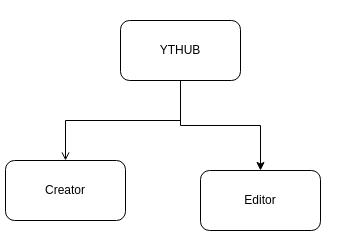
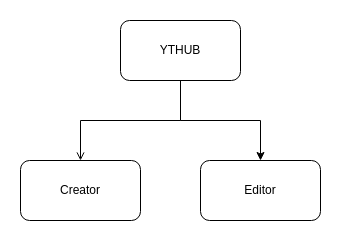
(66, 191) -> (81, 191)
(261, 201) -> (261, 191)
